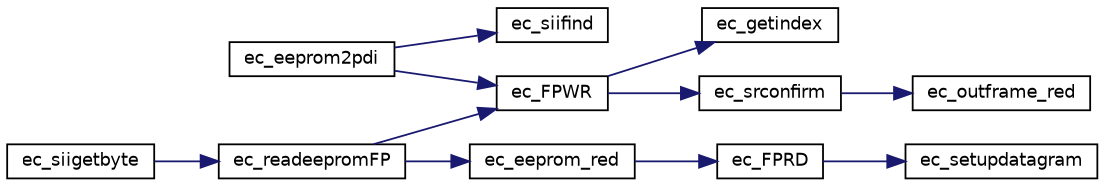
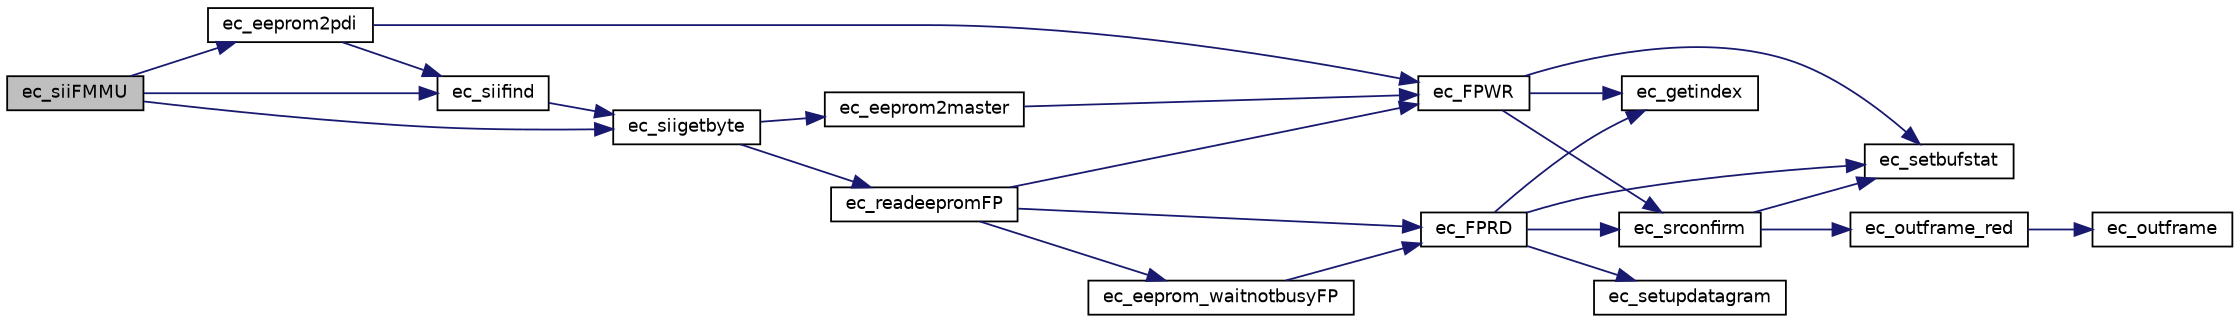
none -> (75, 93)
none -> (572, 107)
none -> (924, 109)
none -> (1558, 160)
(552, 161) -> (1221, 298)
none -> (1939, 161)
none -> (1210, 217)
none -> (1564, 230)
none -> (2162, 230)
